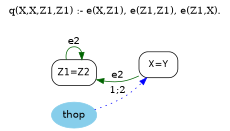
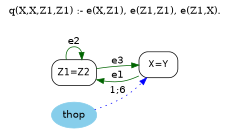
none -> (114, 66)
(118, 75) -> (118, 75)
(118, 90) -> (118, 90)
